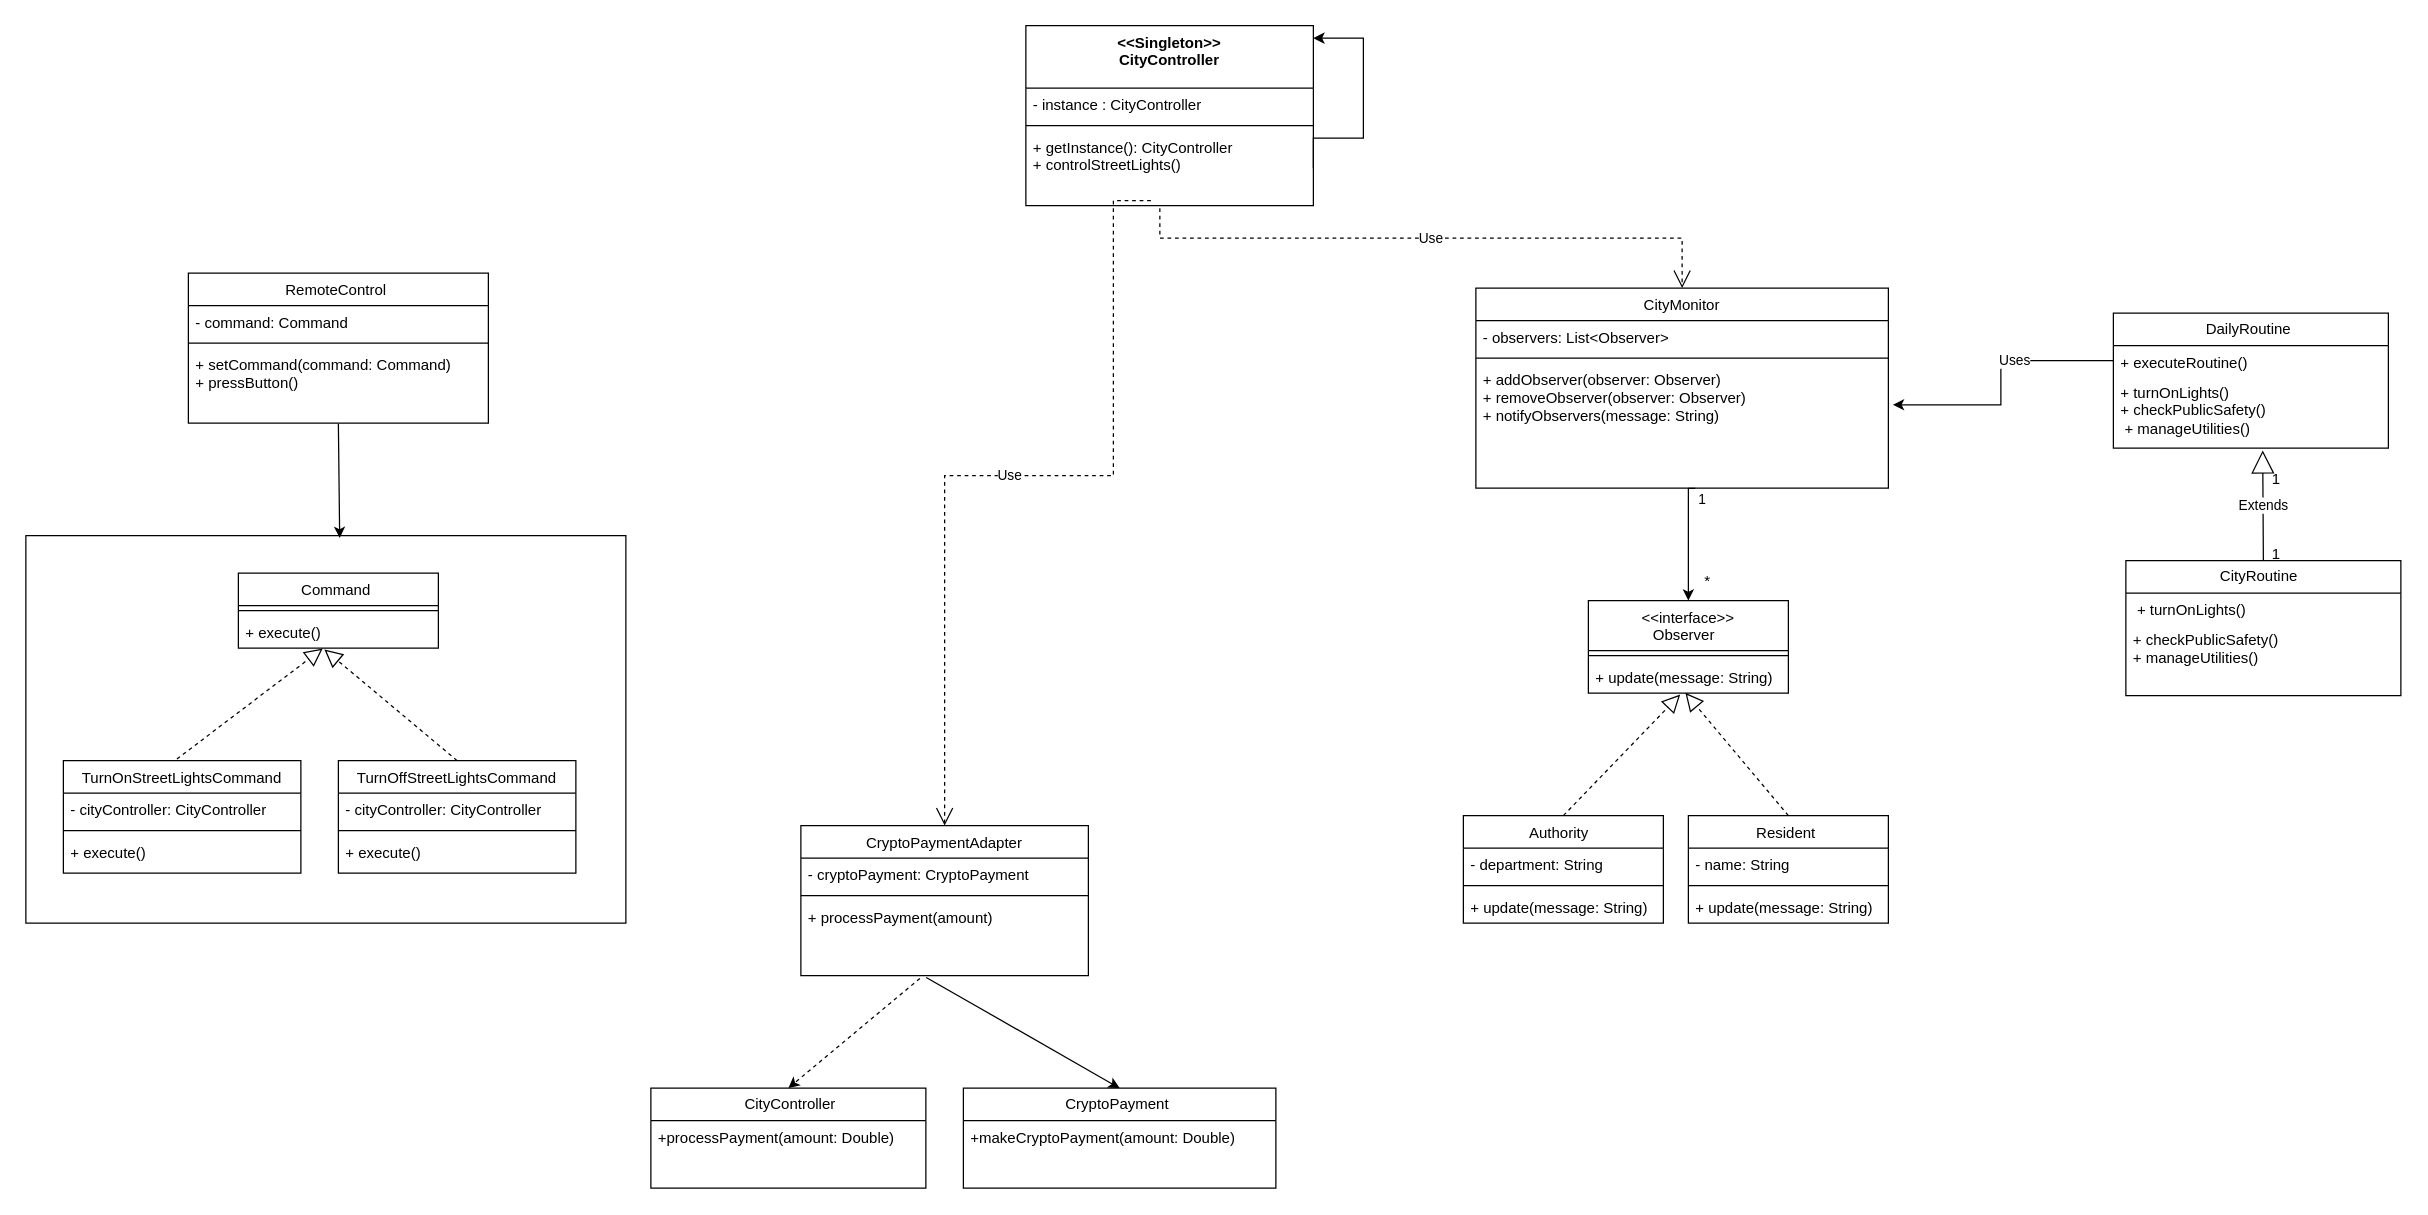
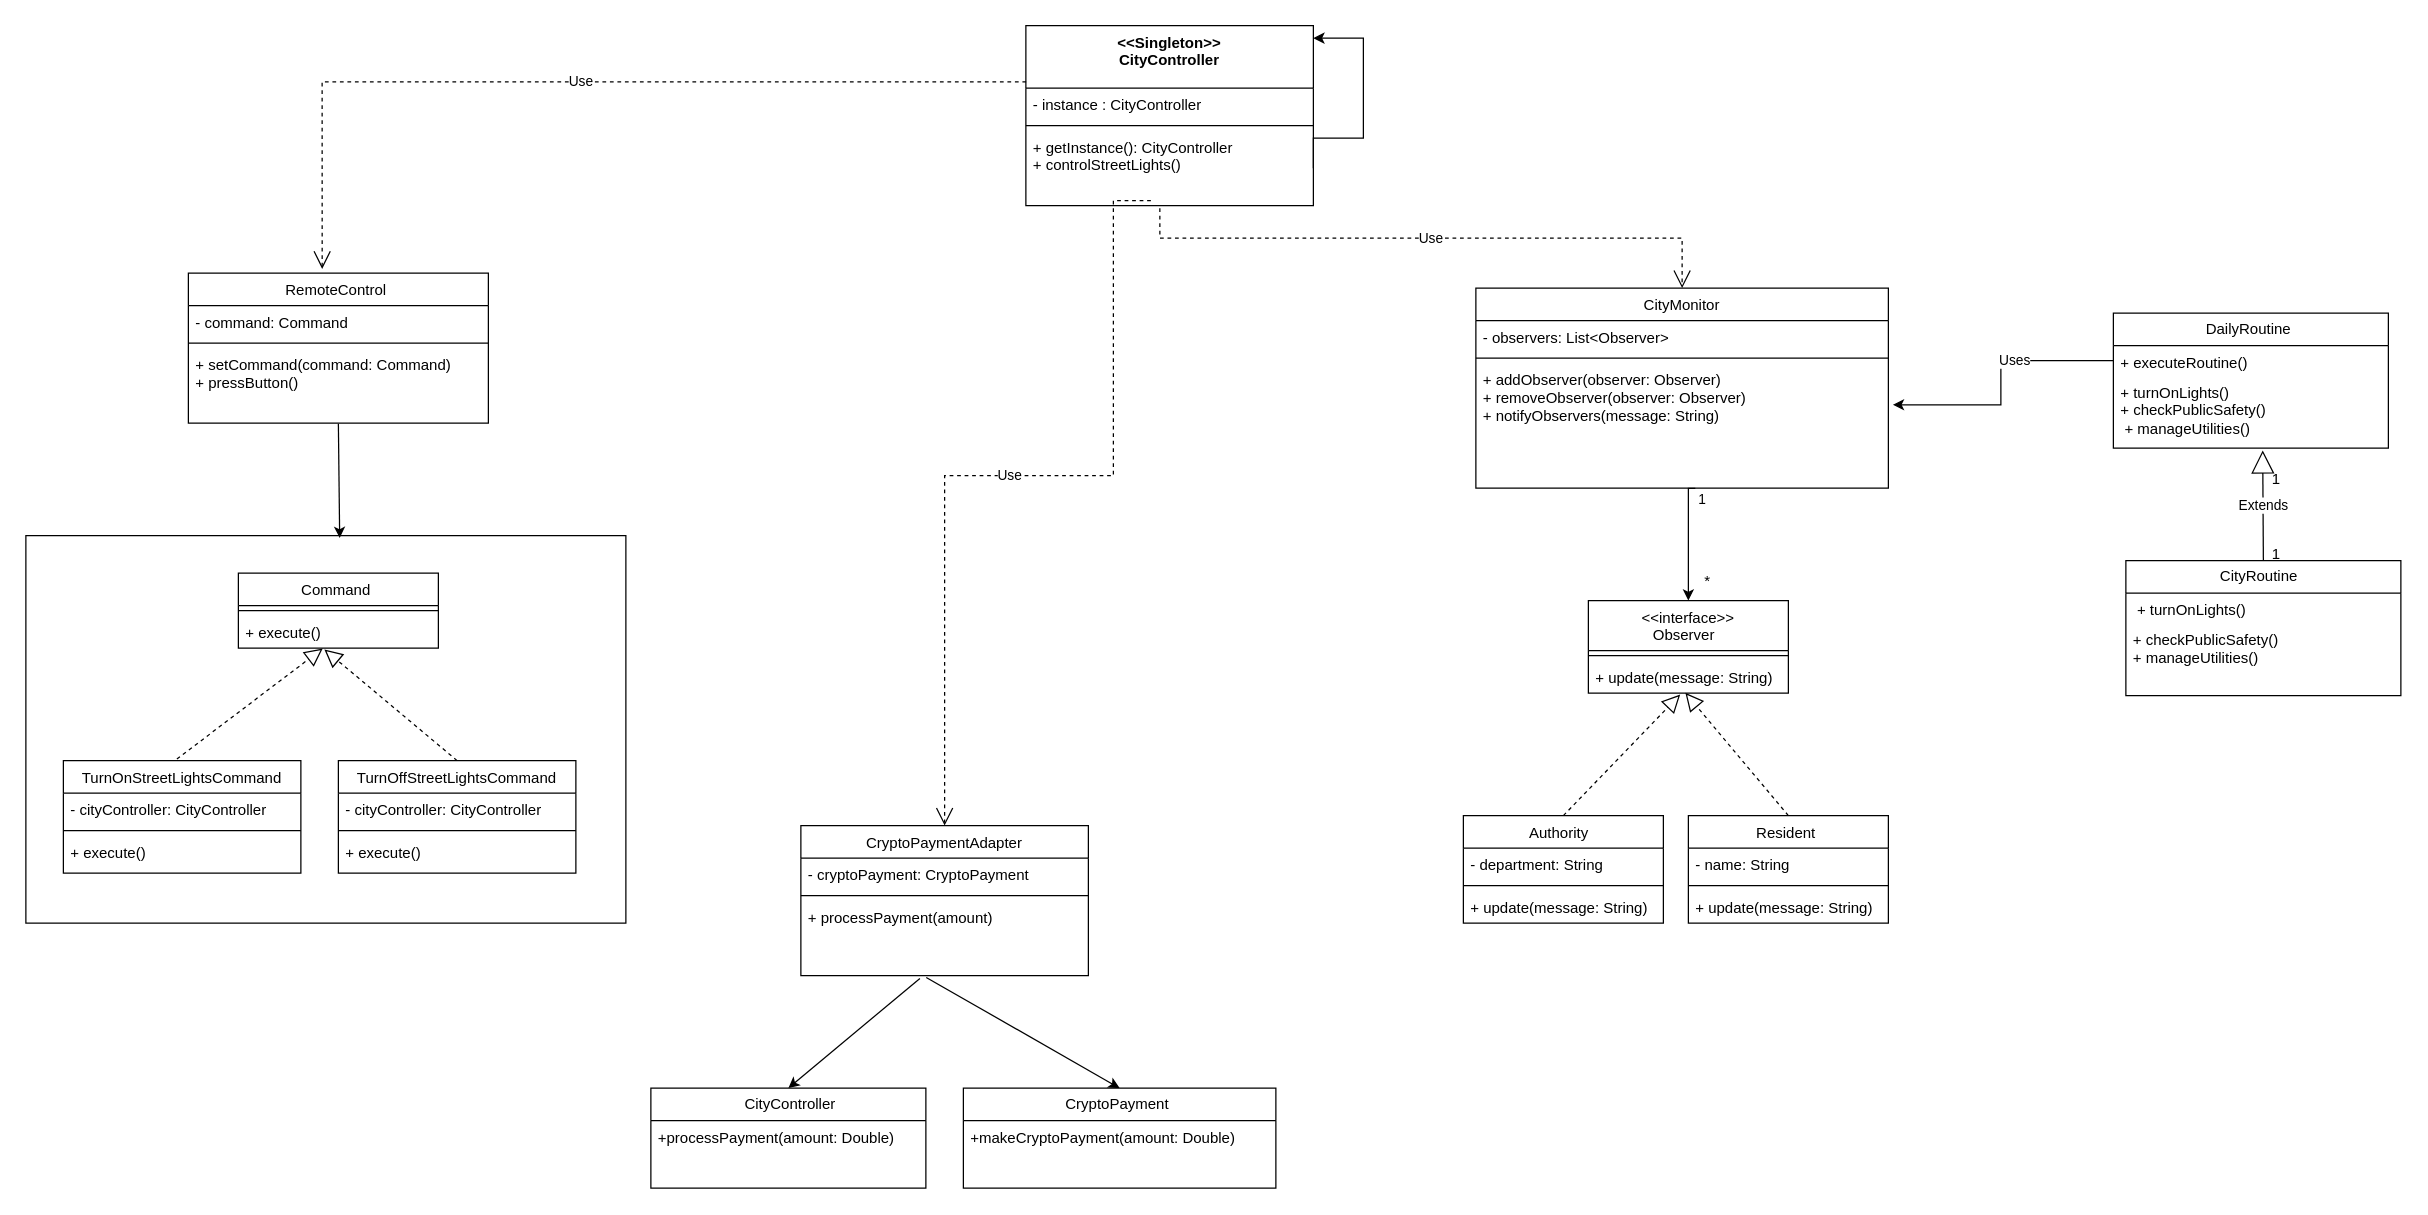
none -> (582, 82)
(857, 1031) -> (857, 1031)
